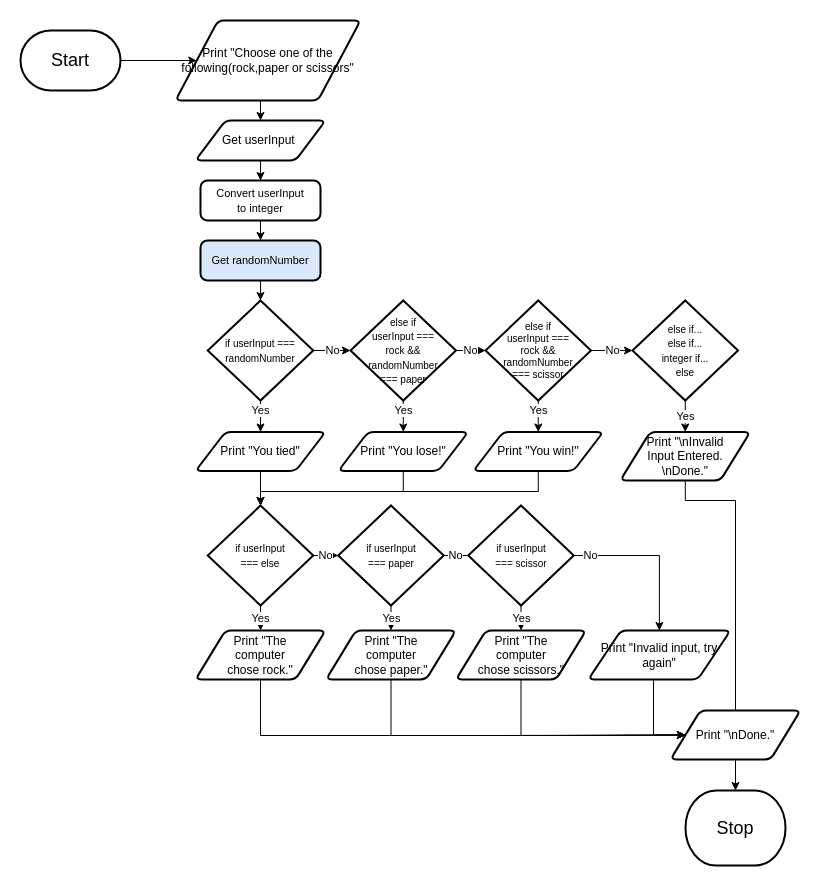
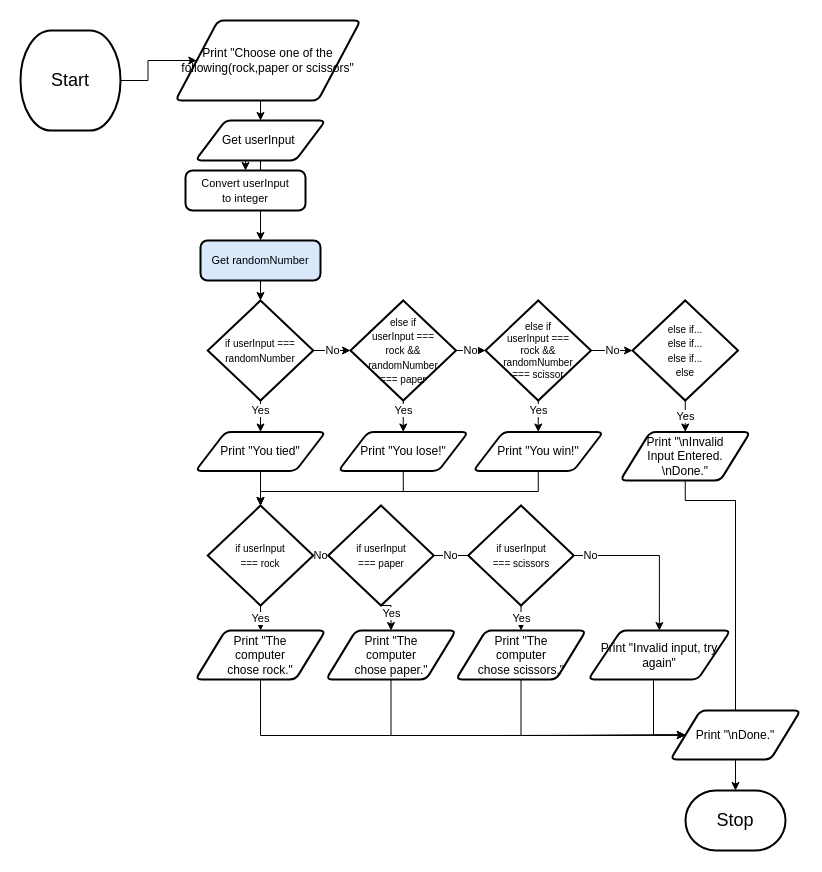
(71, 61) -> (71, 81)
(261, 201) -> (246, 191)
(686, 351) -> (686, 351)
(261, 556) -> (261, 556)
(391, 556) -> (381, 556)
(522, 556) -> (522, 556)
(736, 828) -> (736, 821)
